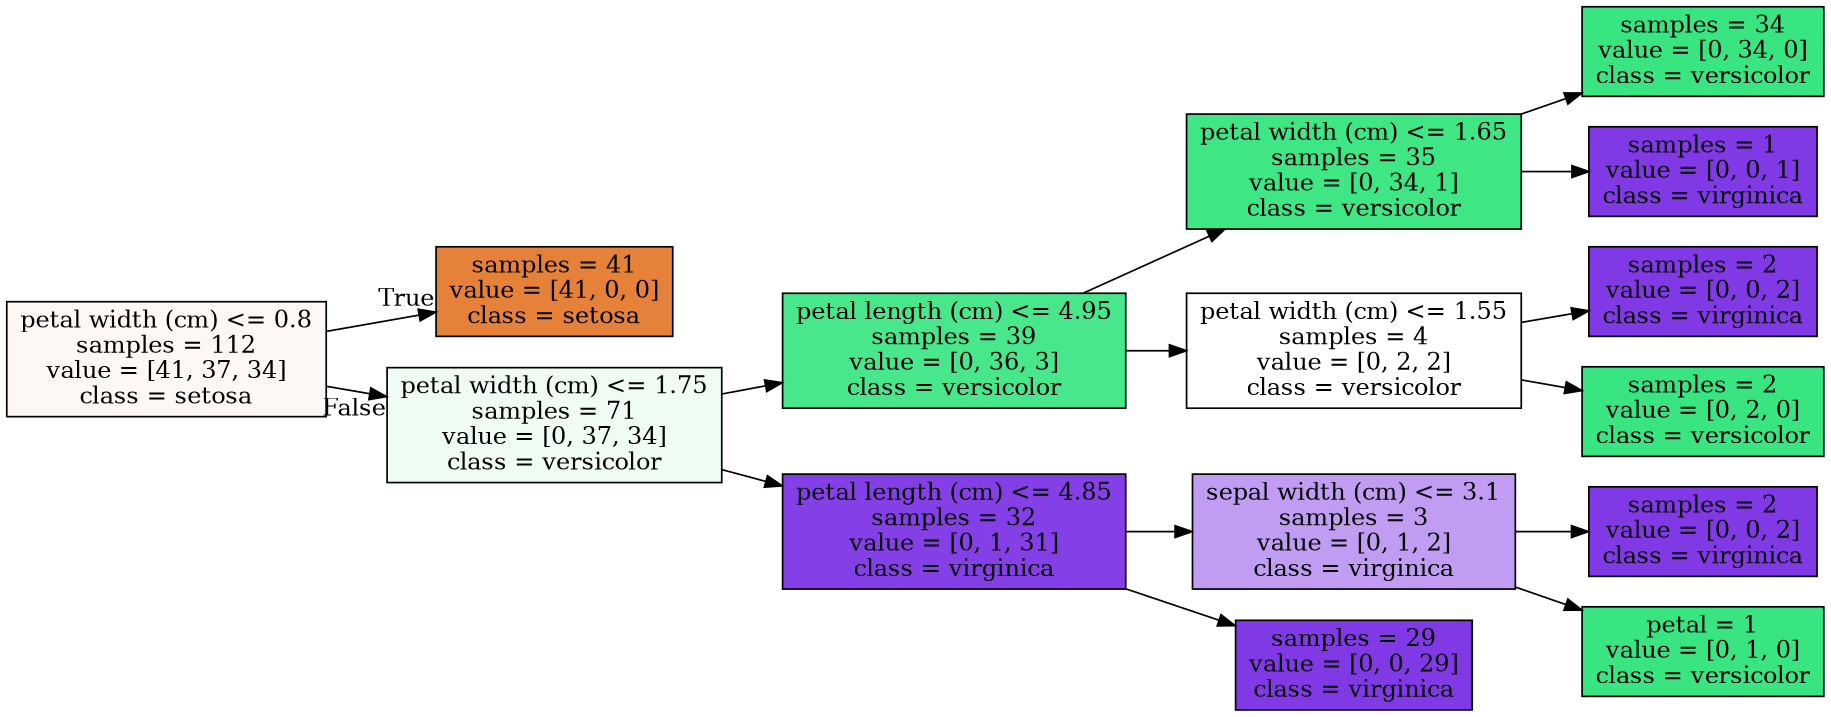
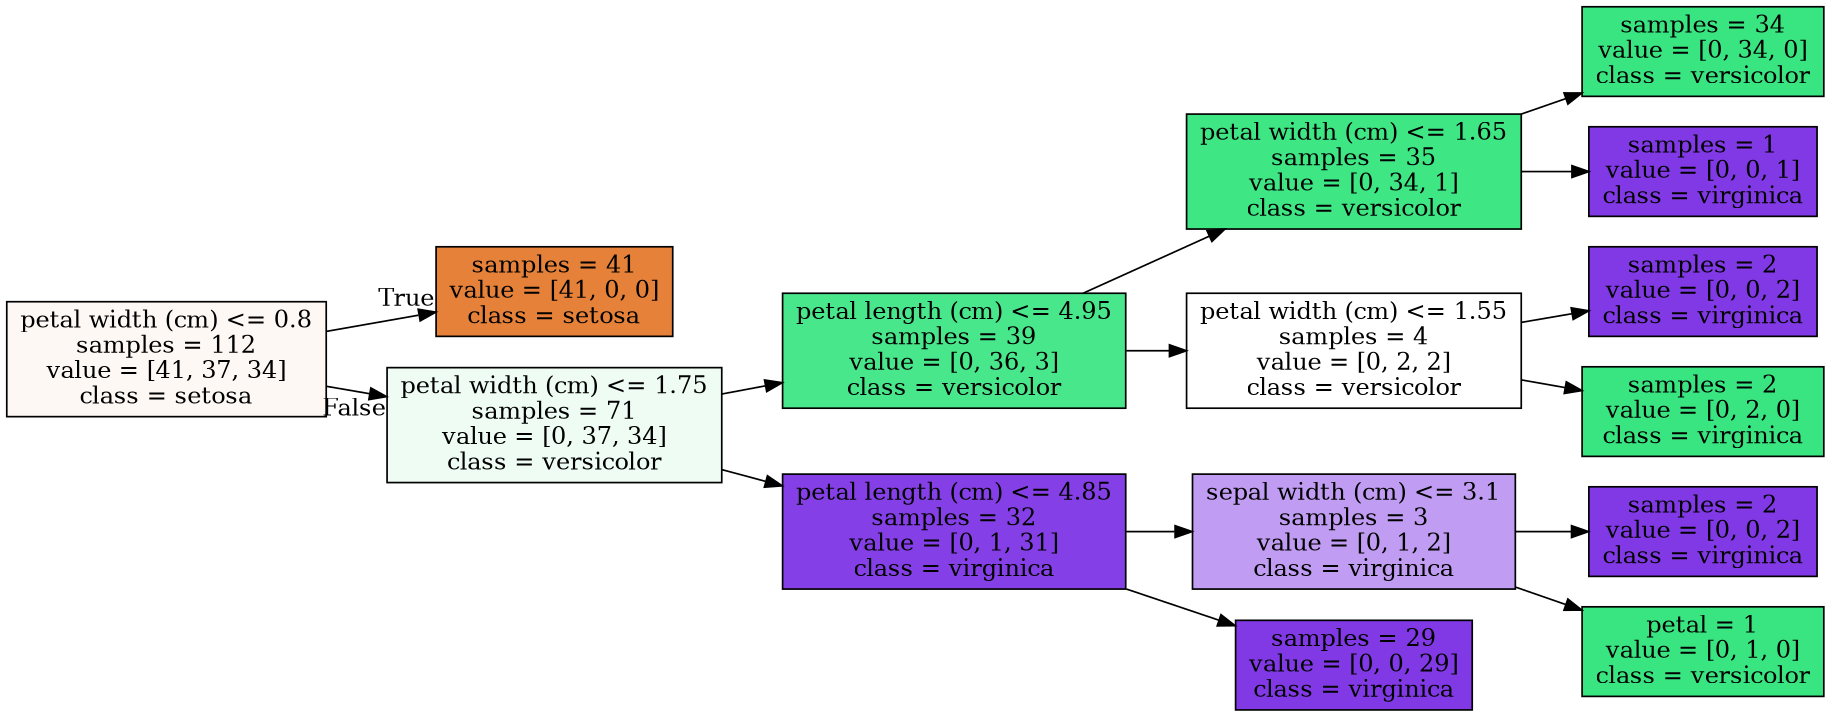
(1703, 412) -> (1703, 412)
